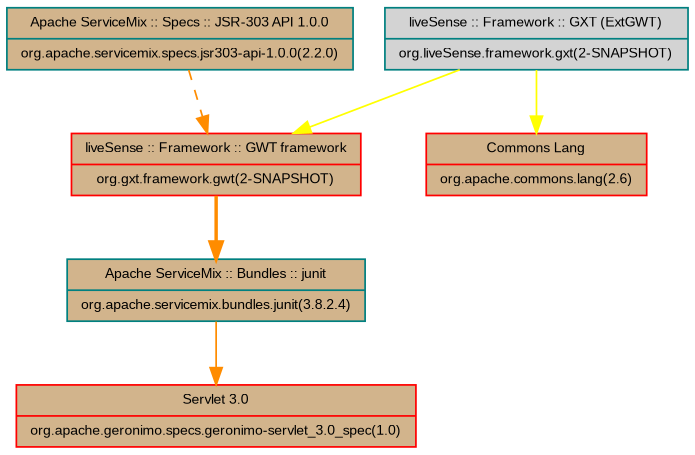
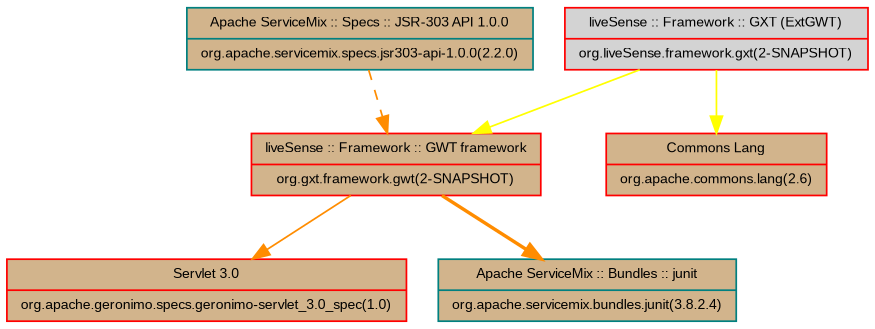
(536, 39) -> (716, 39)
(216, 345) -> (309, 223)
